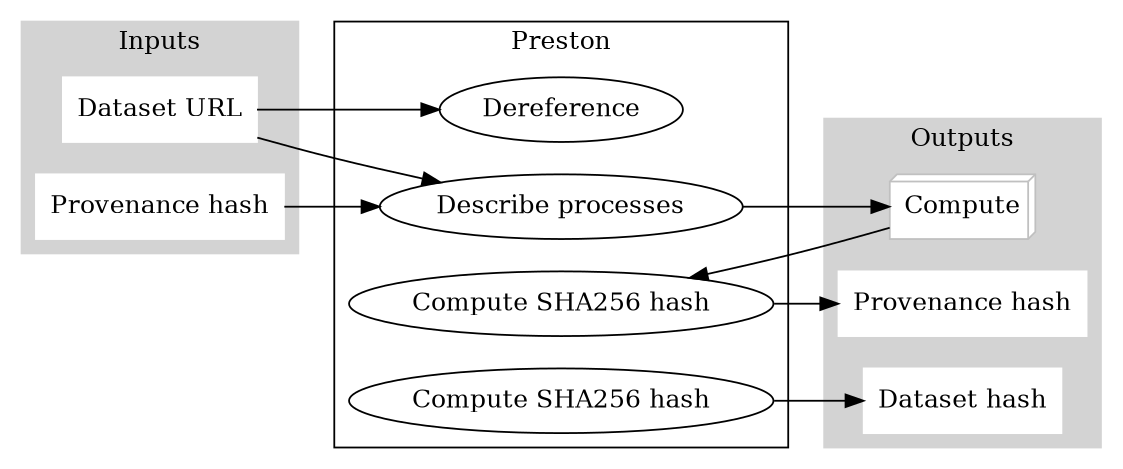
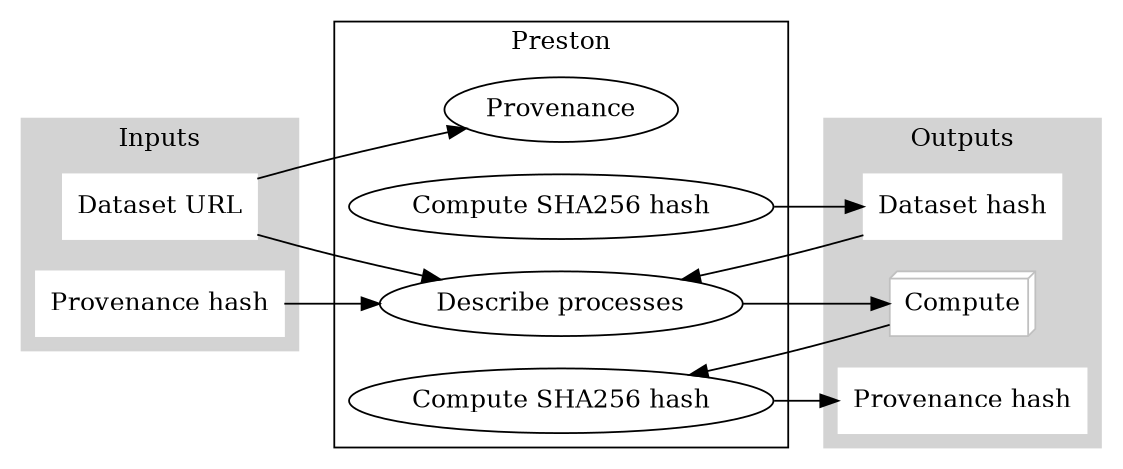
(561, 110) -> (561, 110)
none -> (774, 259)
